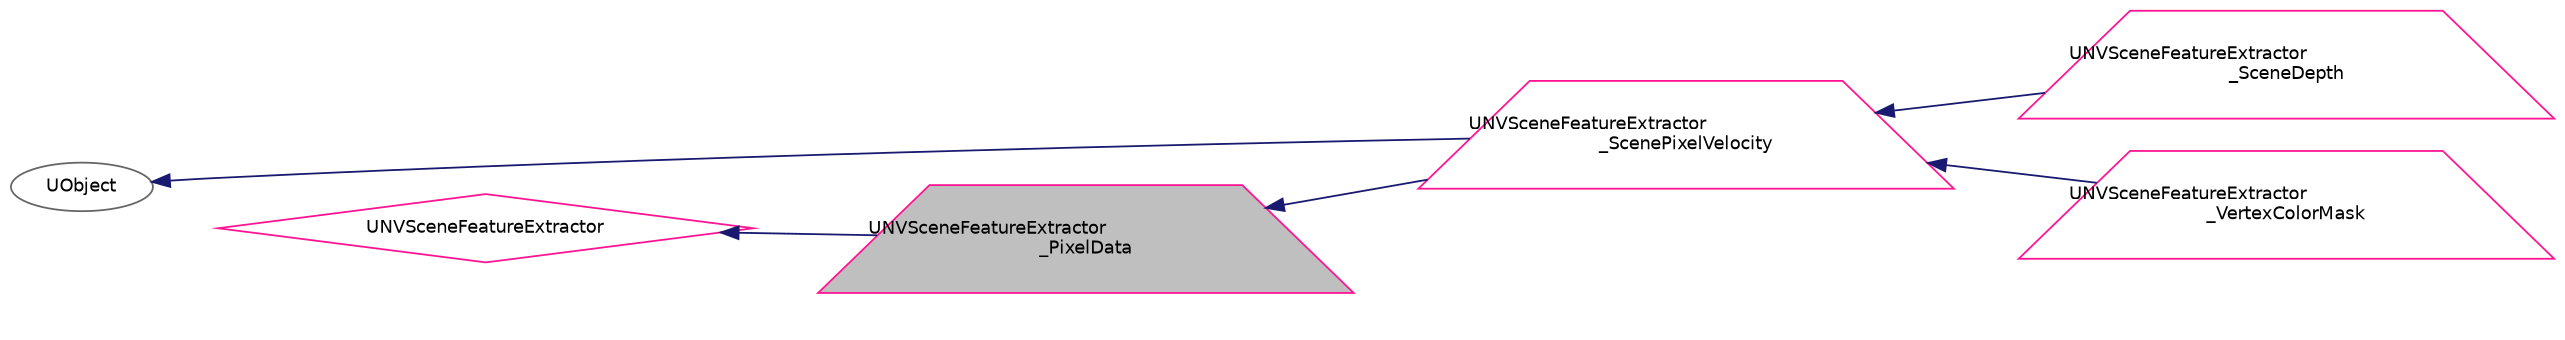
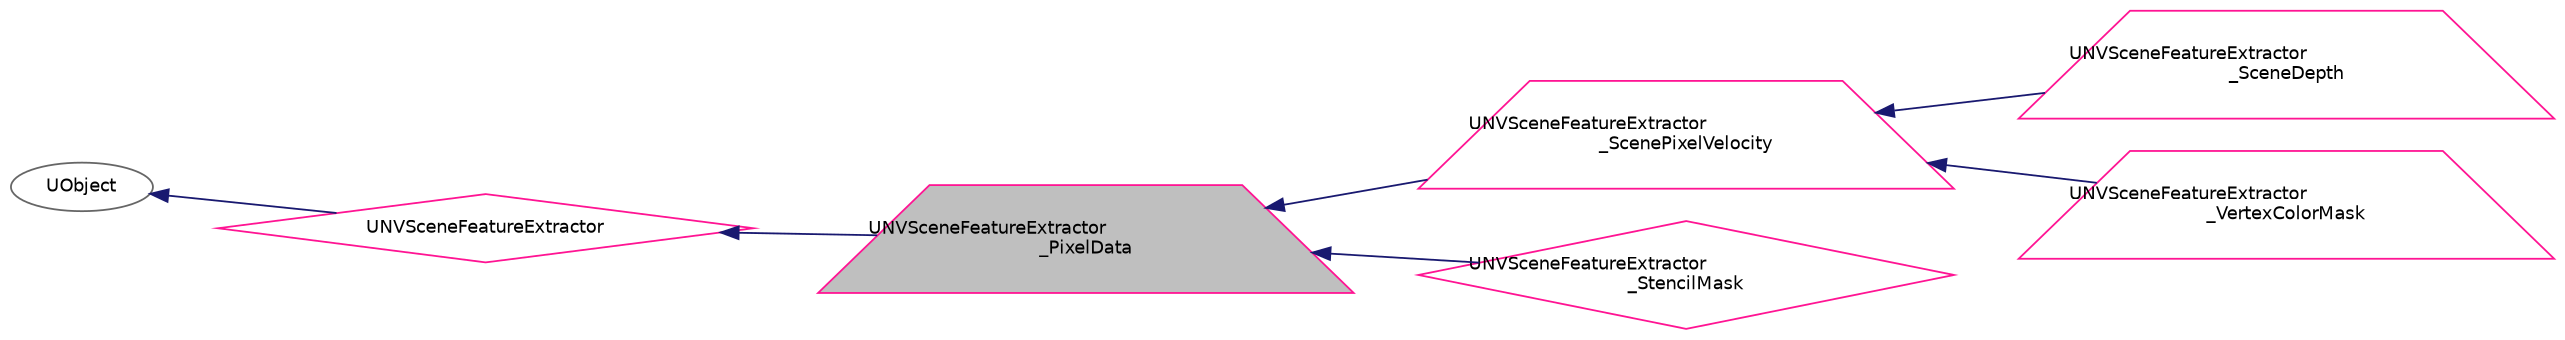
(820, 155) -> (252, 204)
none -> (1686, 275)
